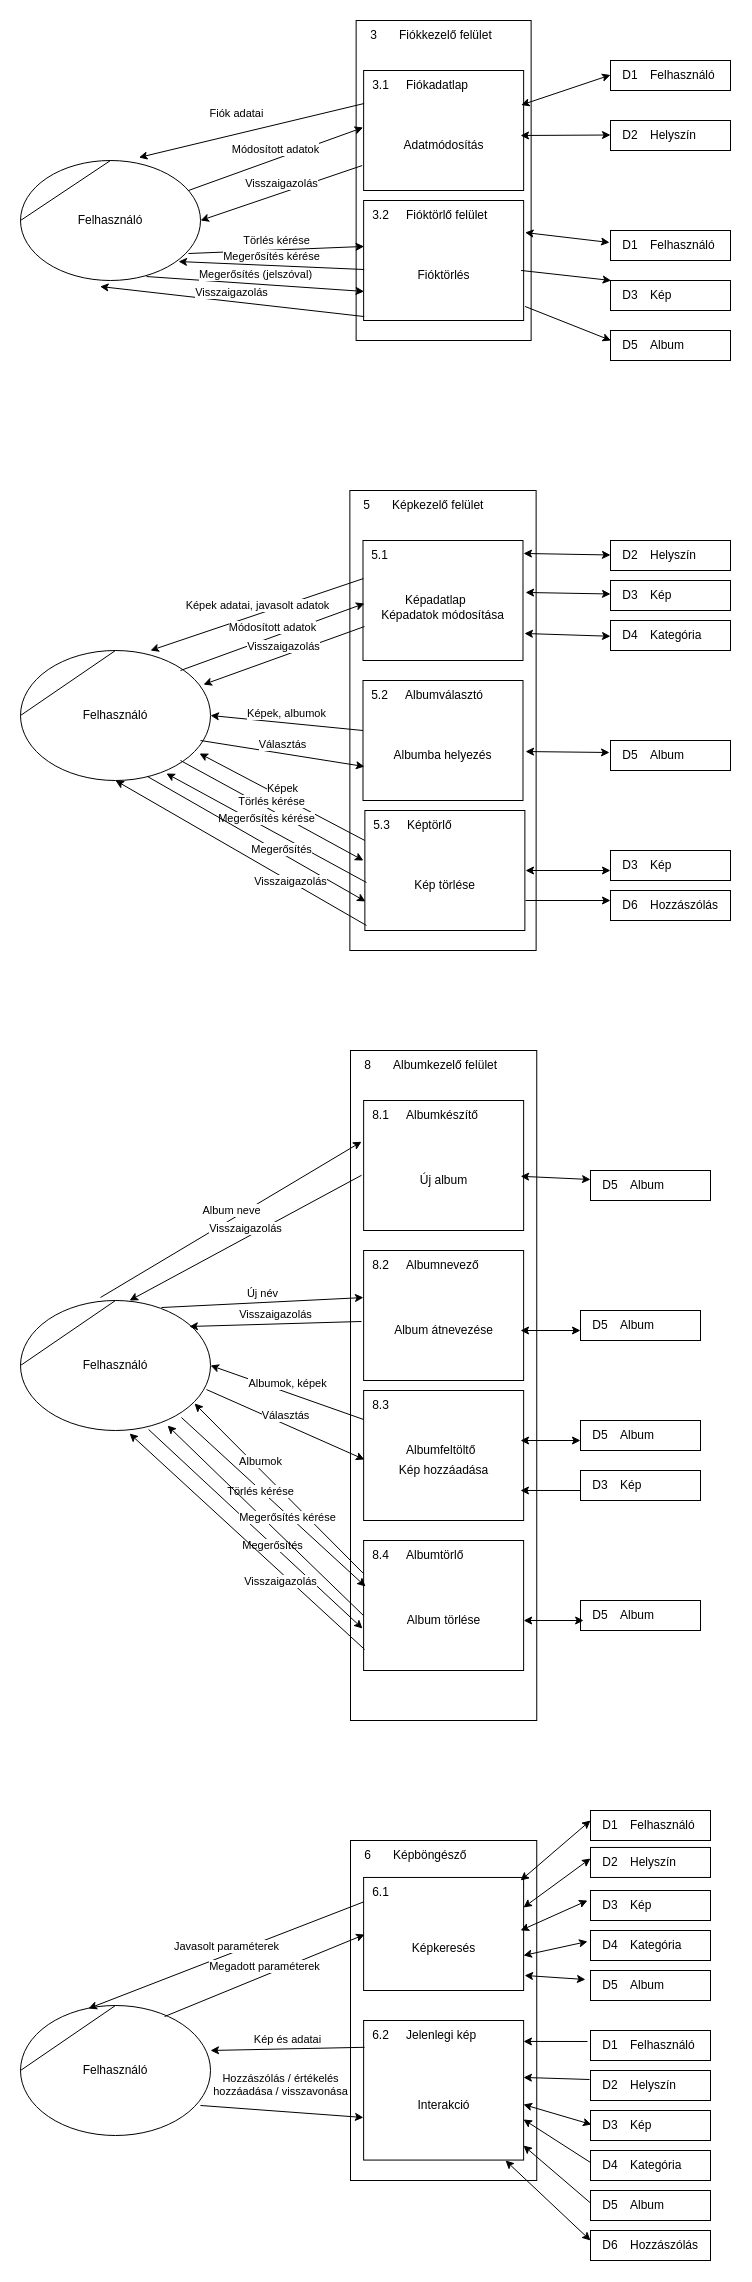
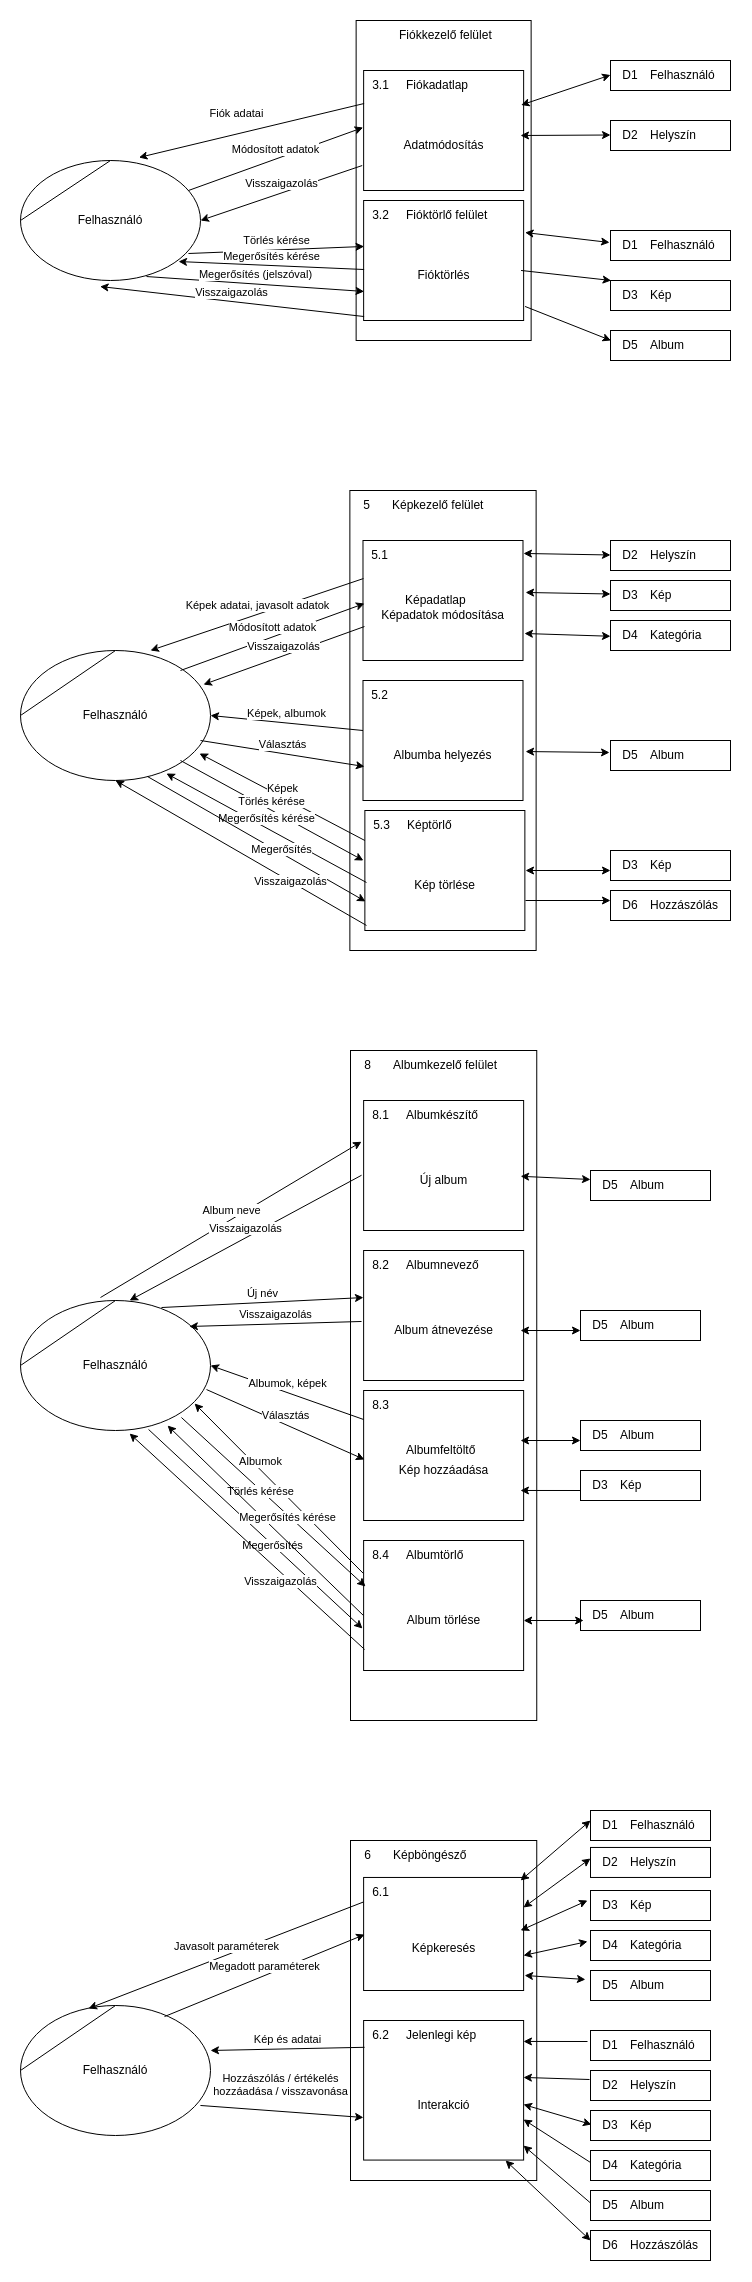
(374, 36) -> none
(453, 696) -> none
